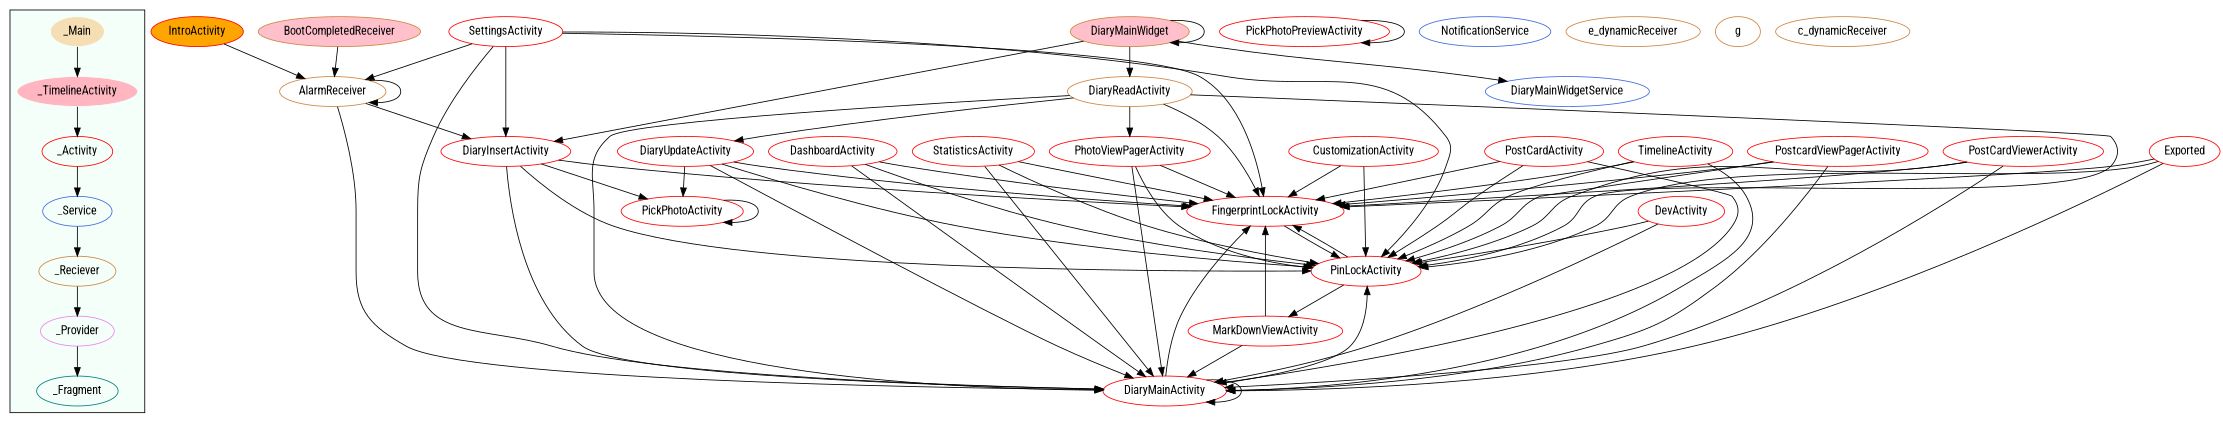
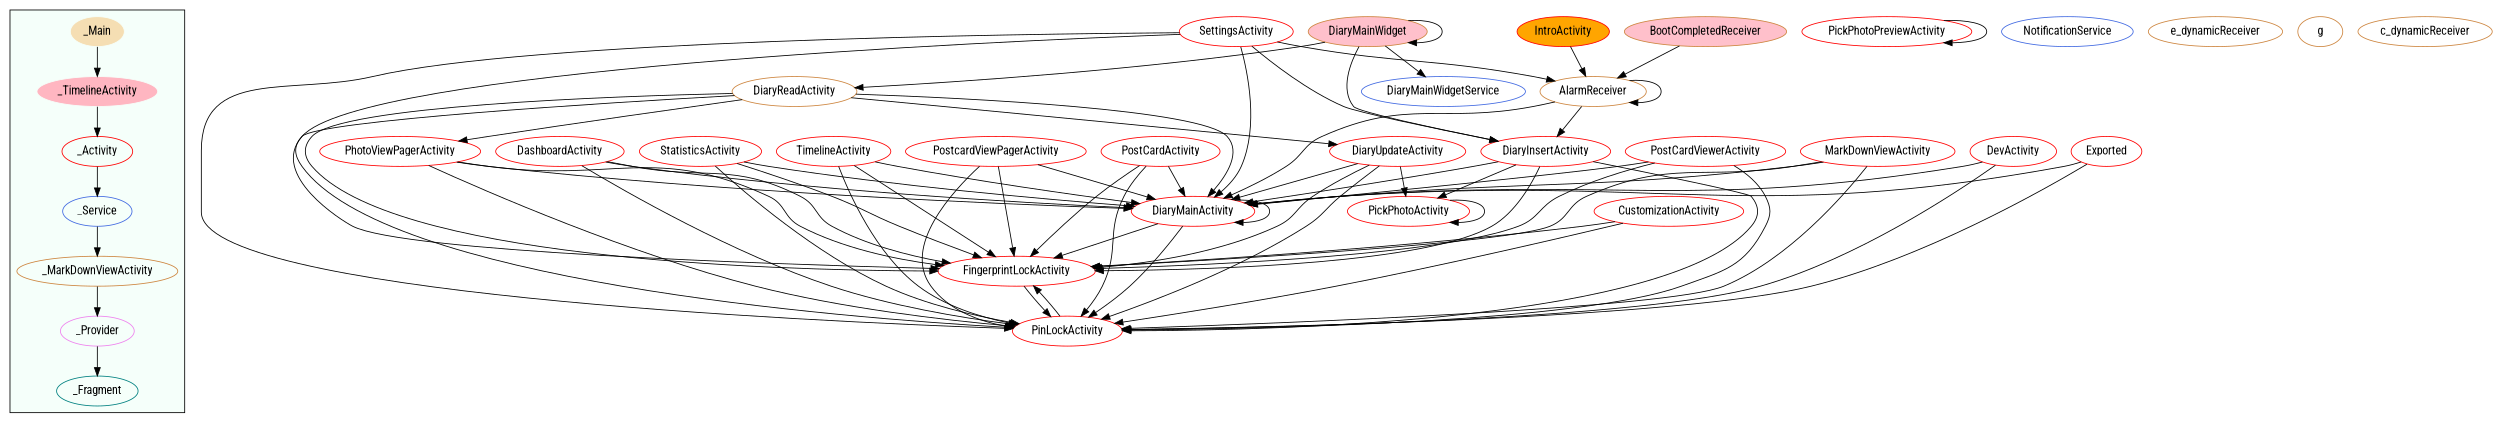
(1853, 183) -> none
(77, 271) -> (97, 271)
(1320, 299) -> (1659, 298)
